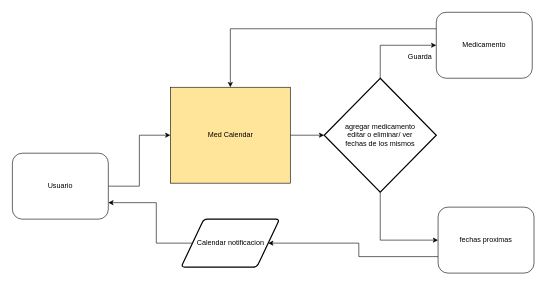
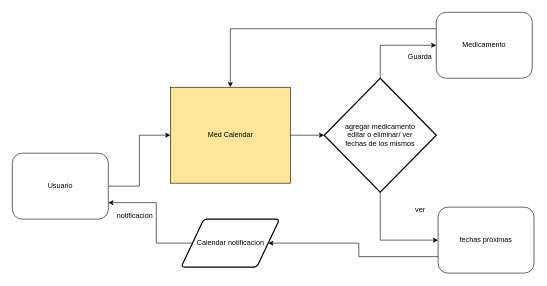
none -> (420, 210)
none -> (134, 216)
